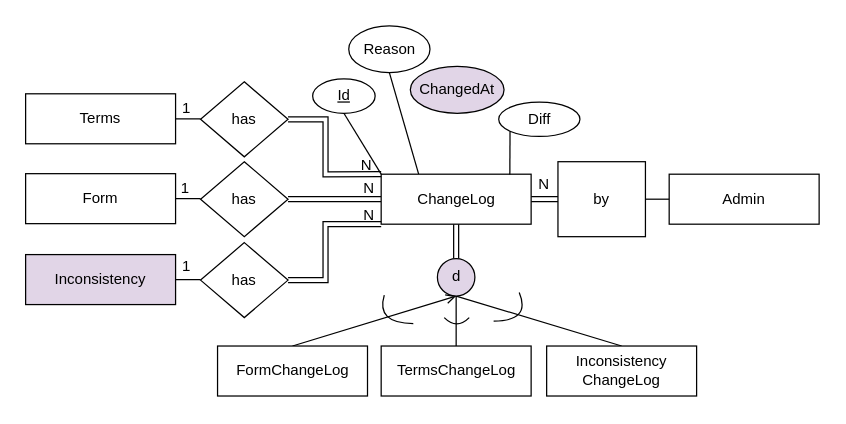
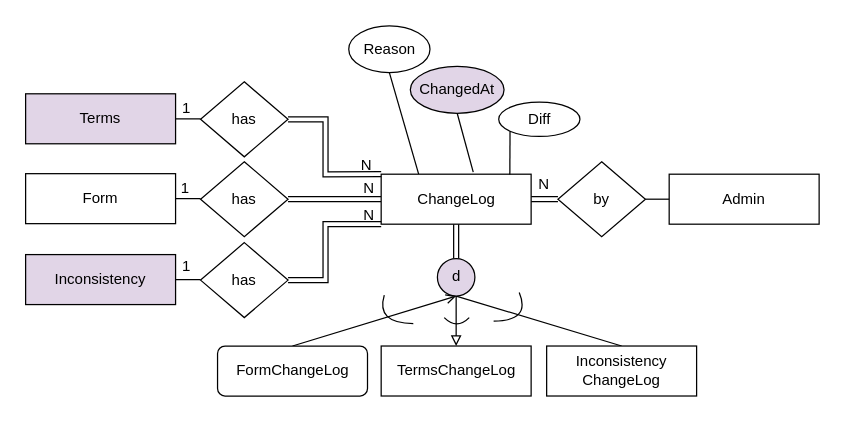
(344, 96) -> none
(101, 119) -> (101, 119)
(361, 141) -> none
none -> (465, 143)
(602, 199) -> (602, 199)
(456, 339) -> (456, 334)
(293, 371) -> (293, 371)
